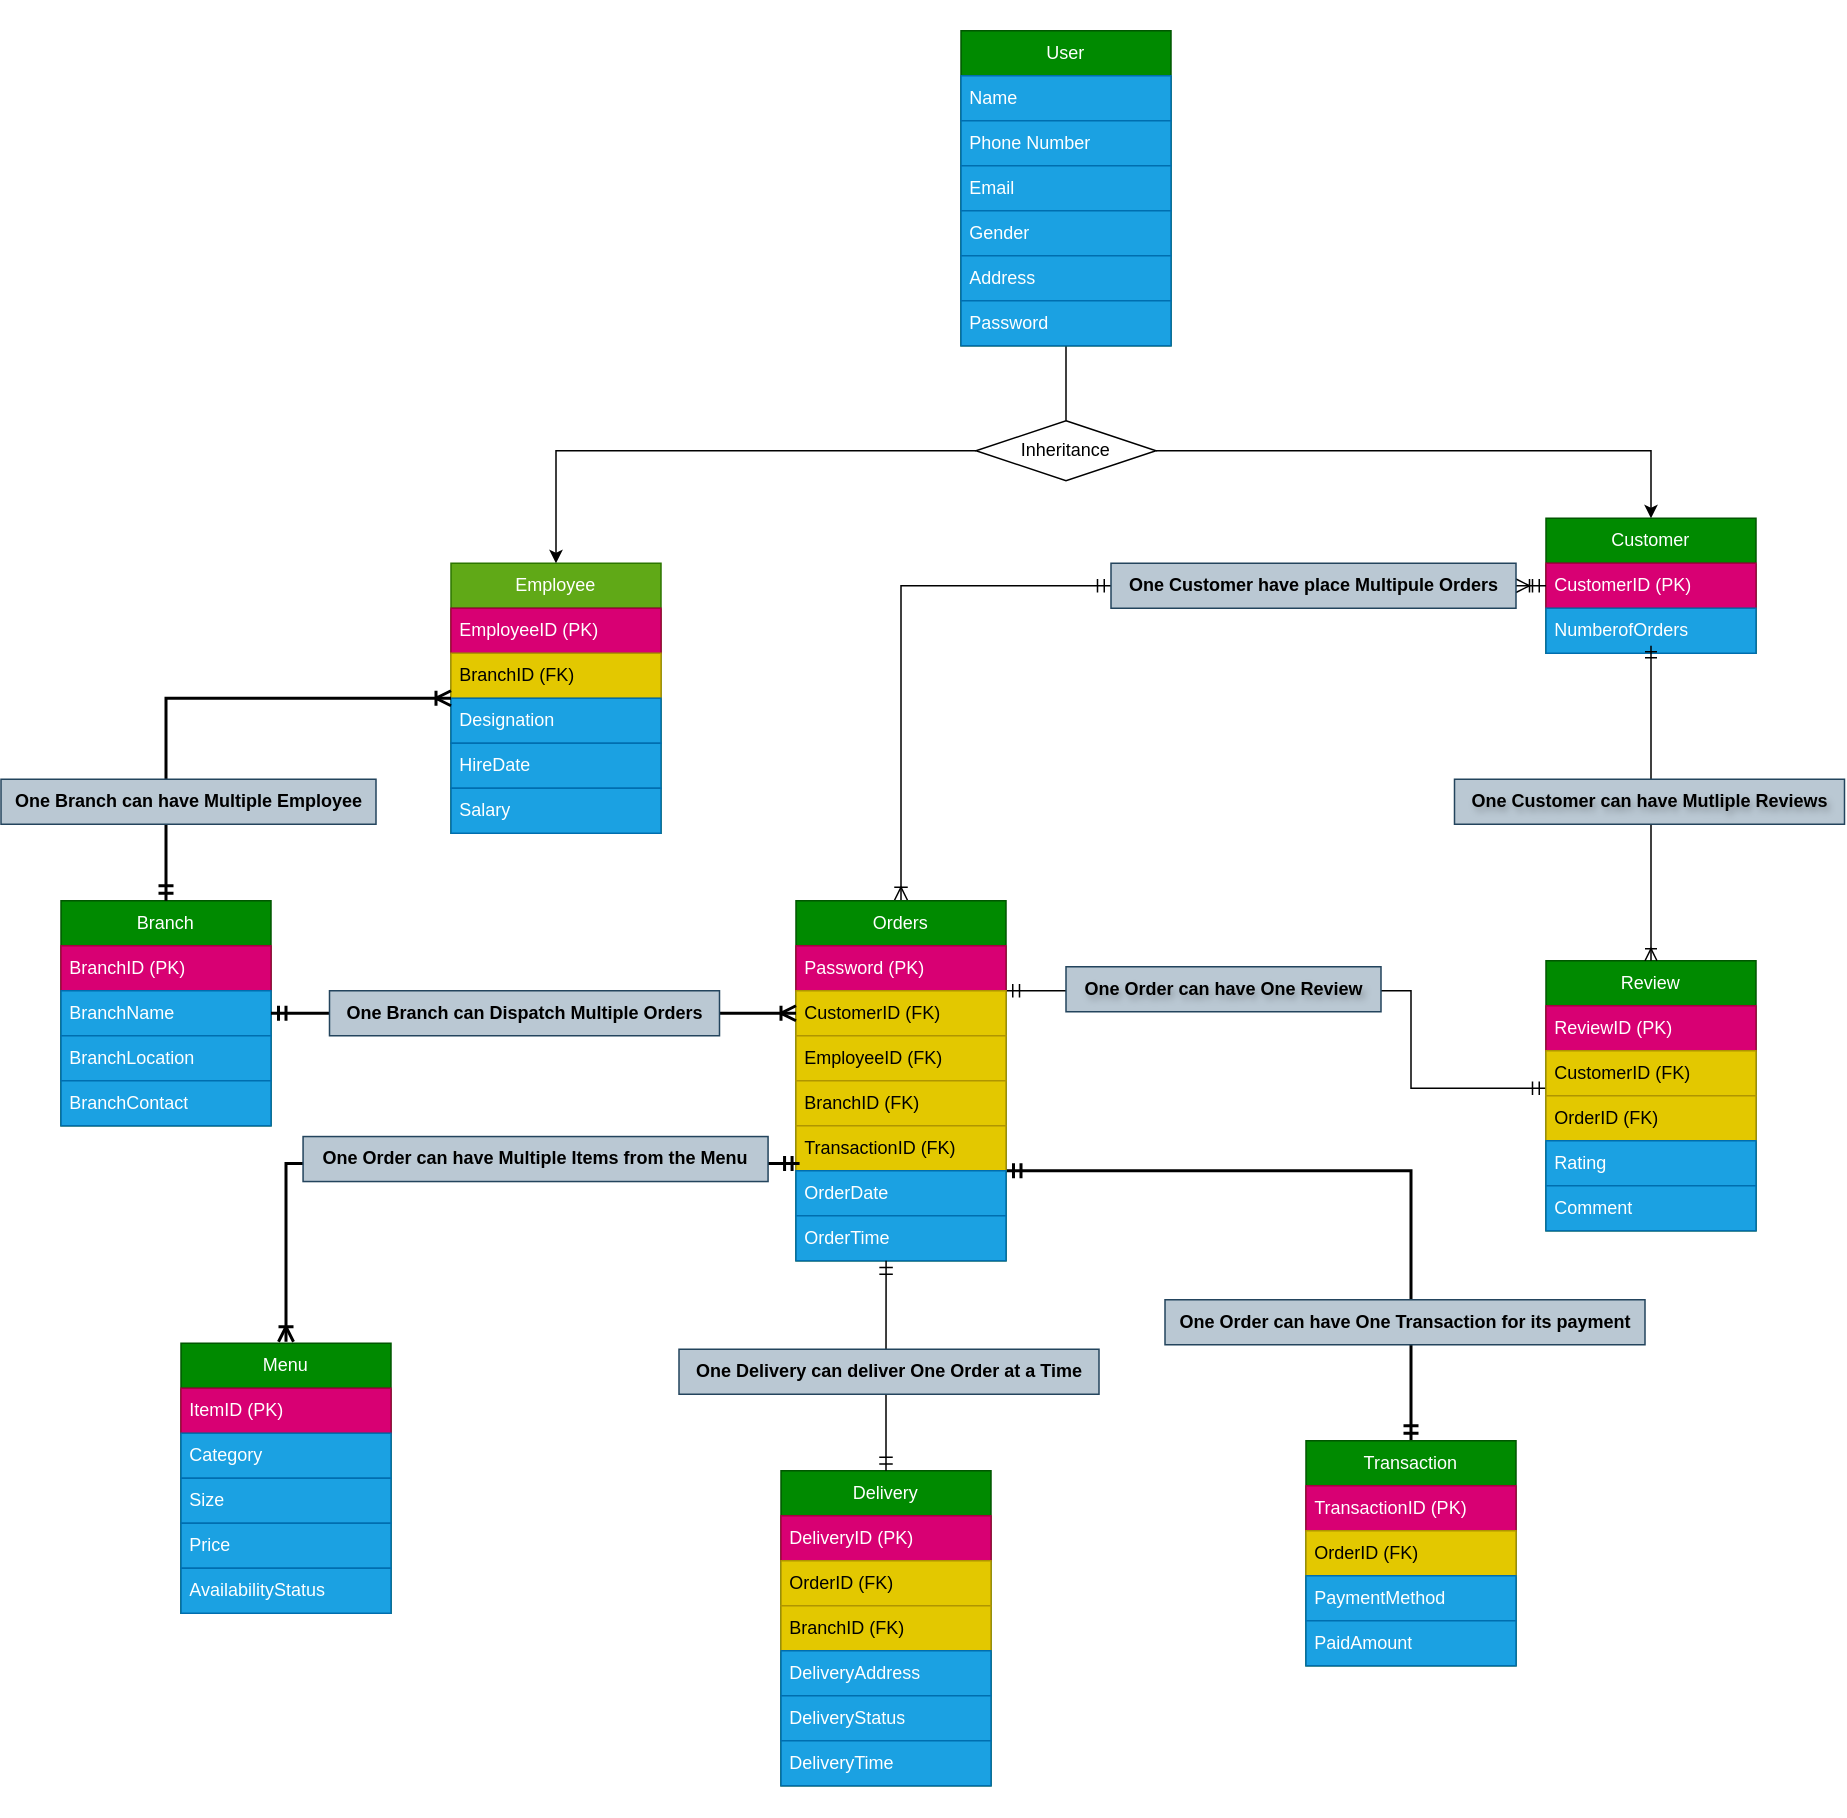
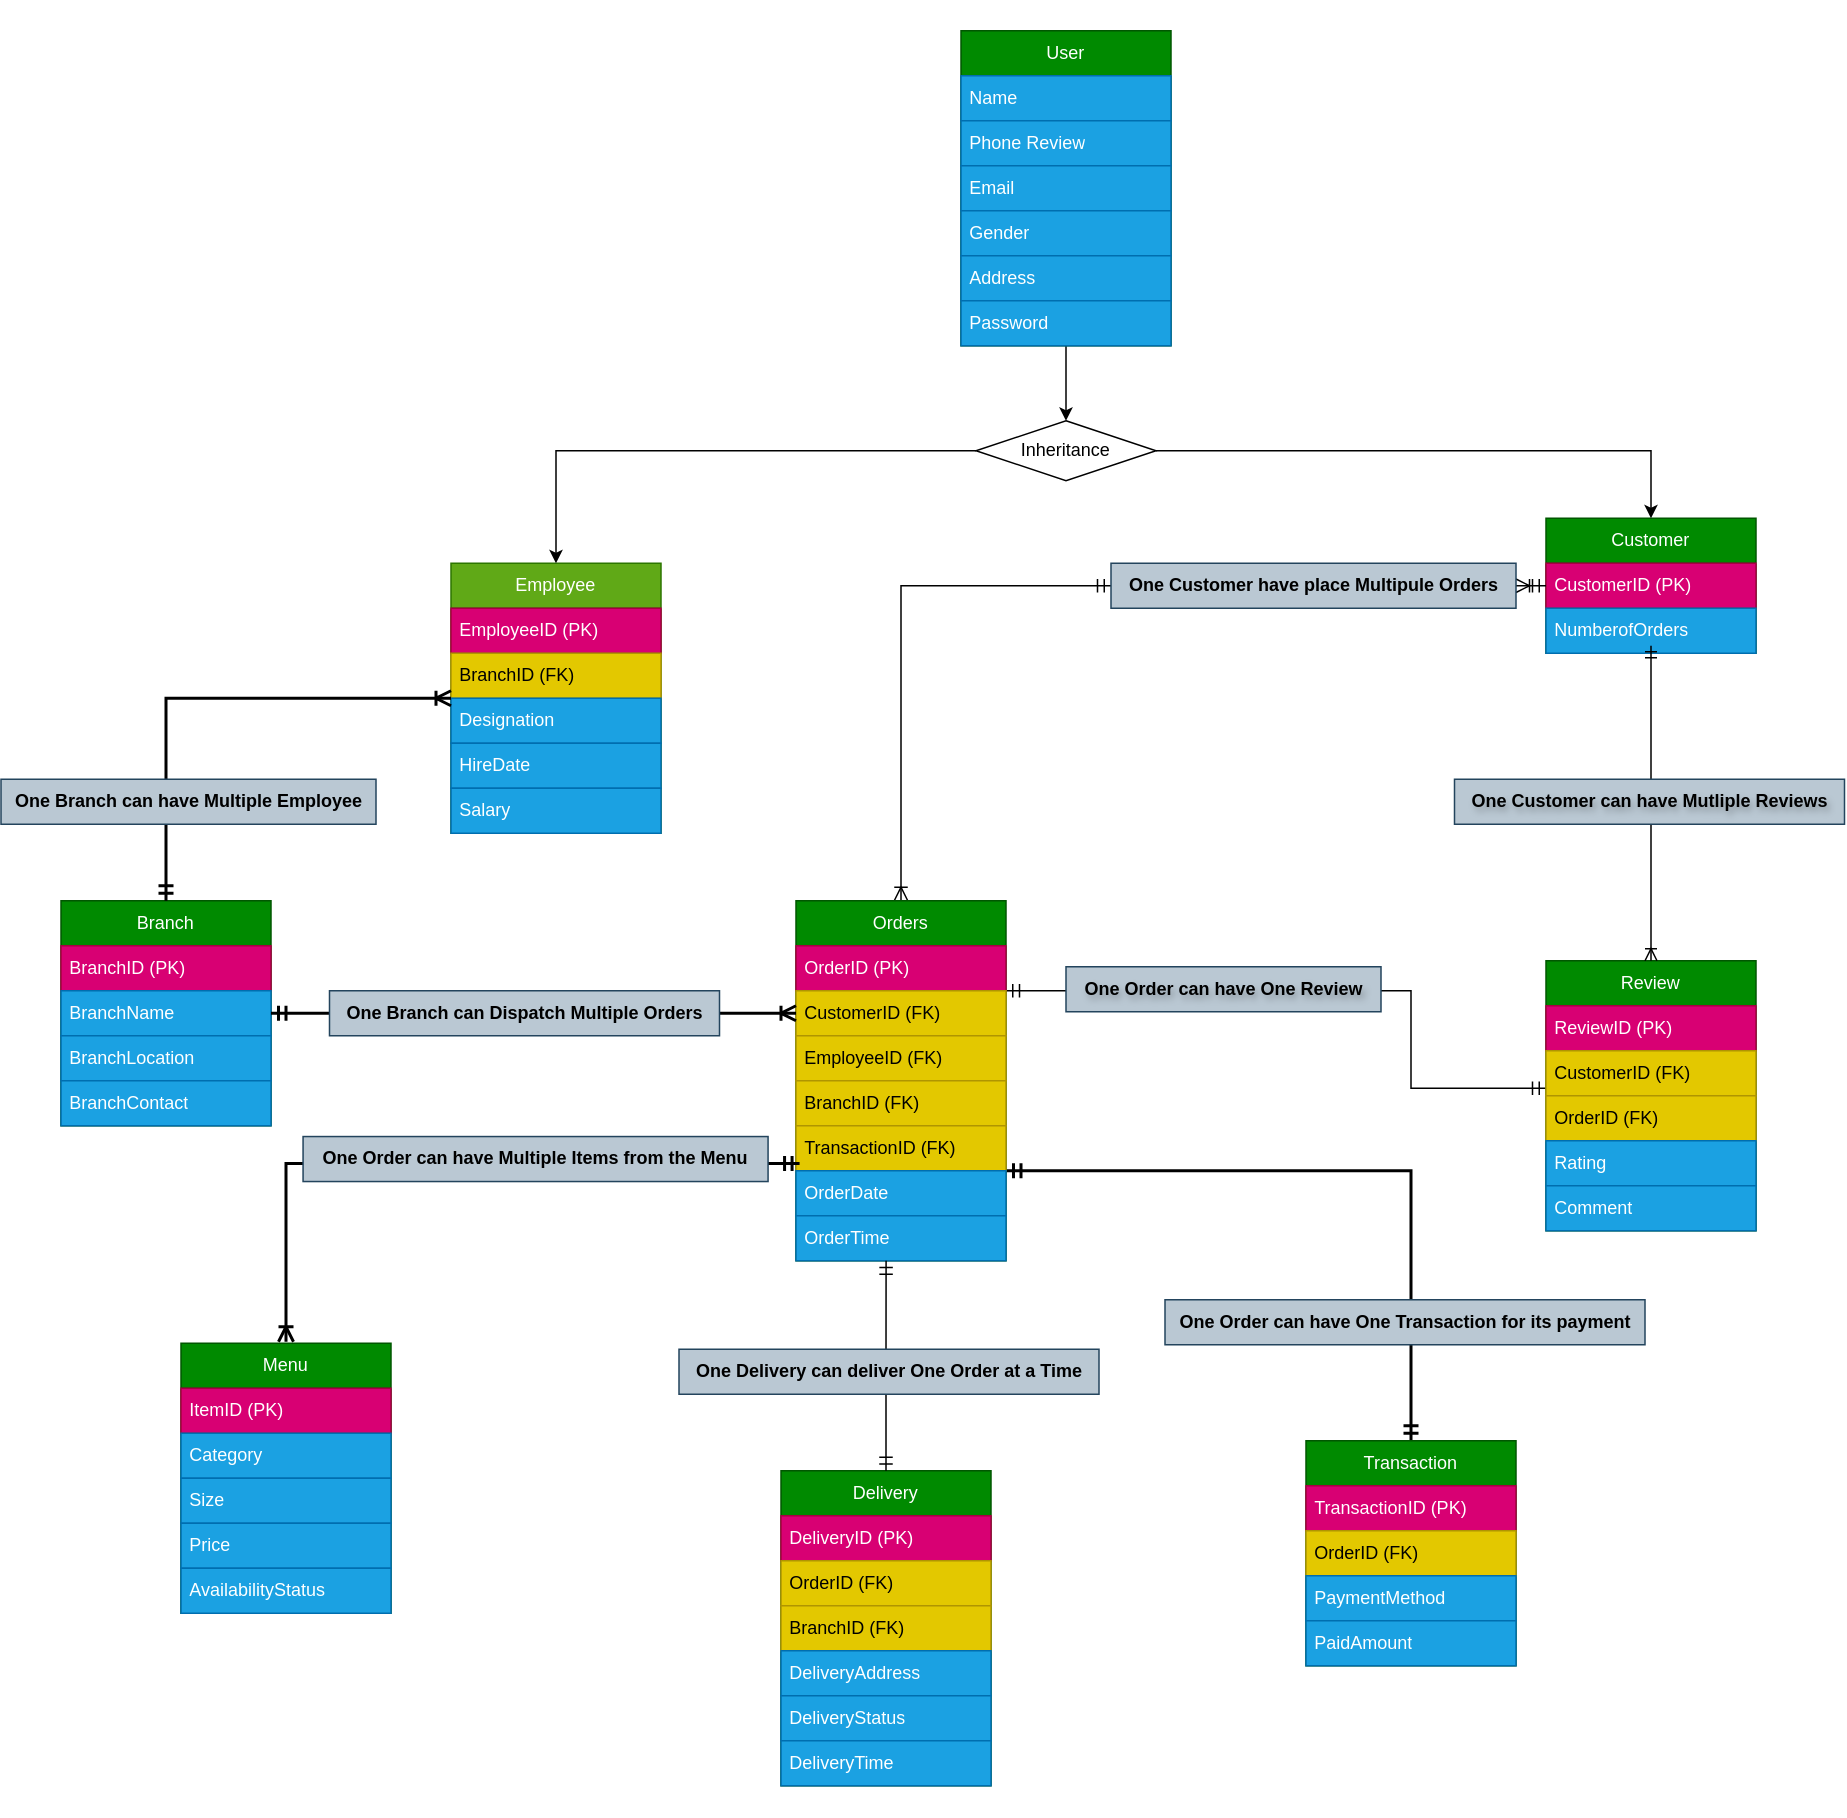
(1028, 143) -> (1026, 143)
(1066, 413) -> (1066, 409)
(868, 968) -> (863, 968)
